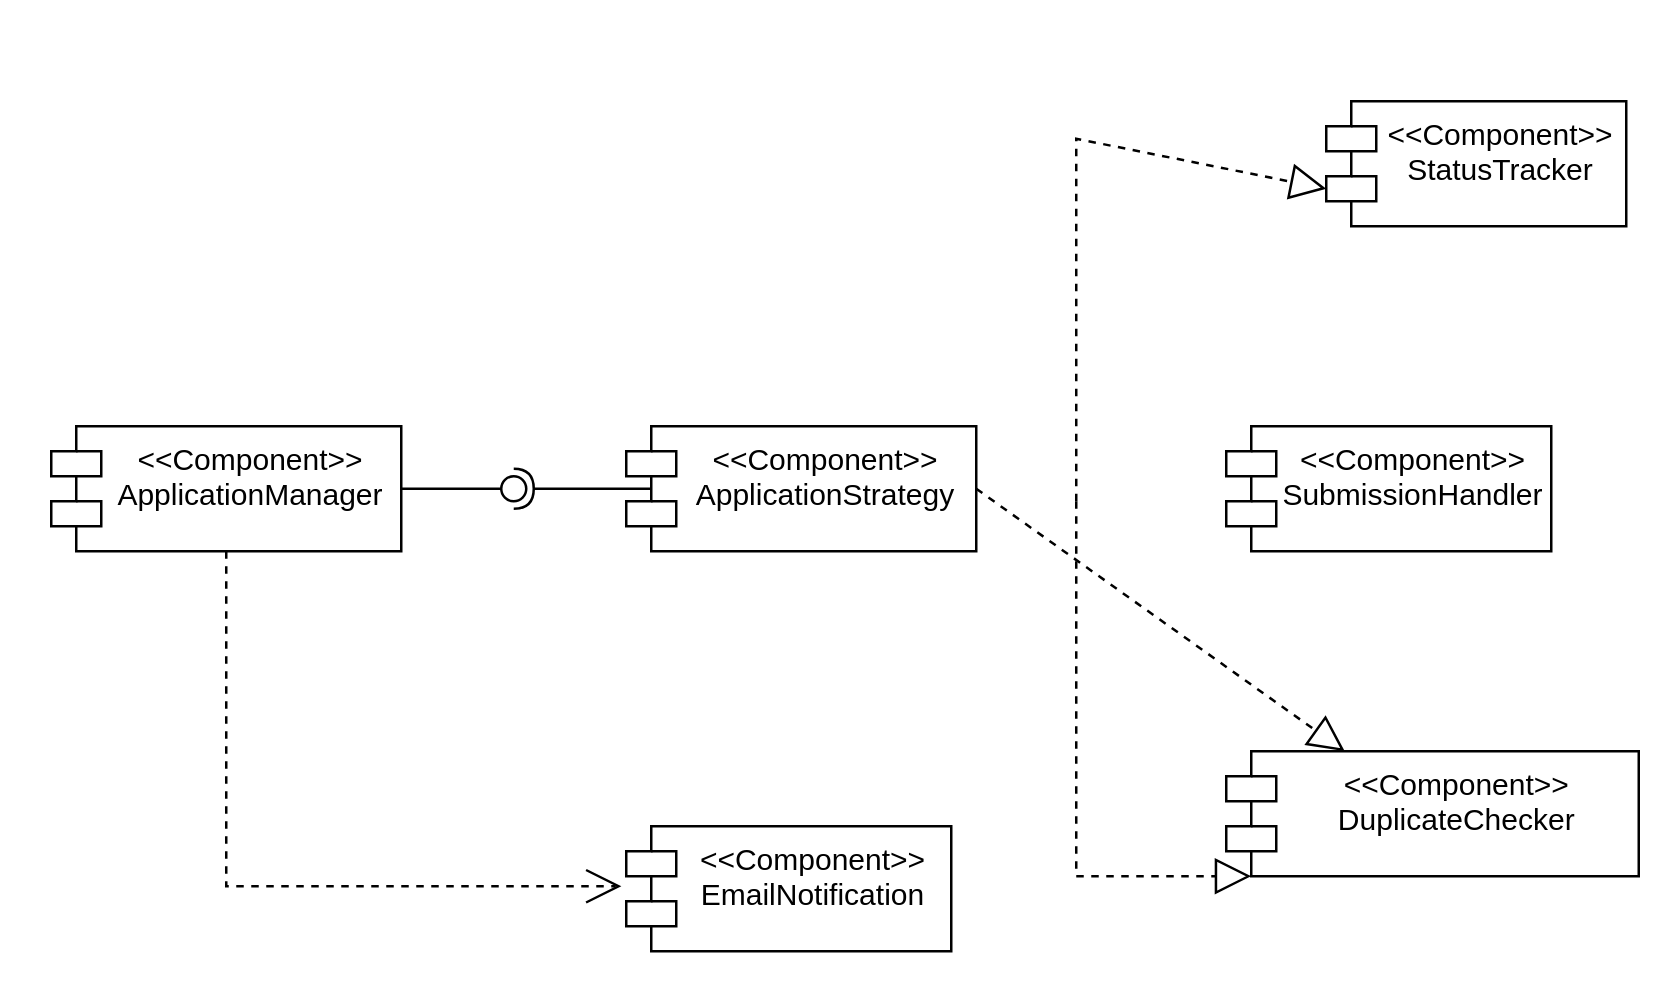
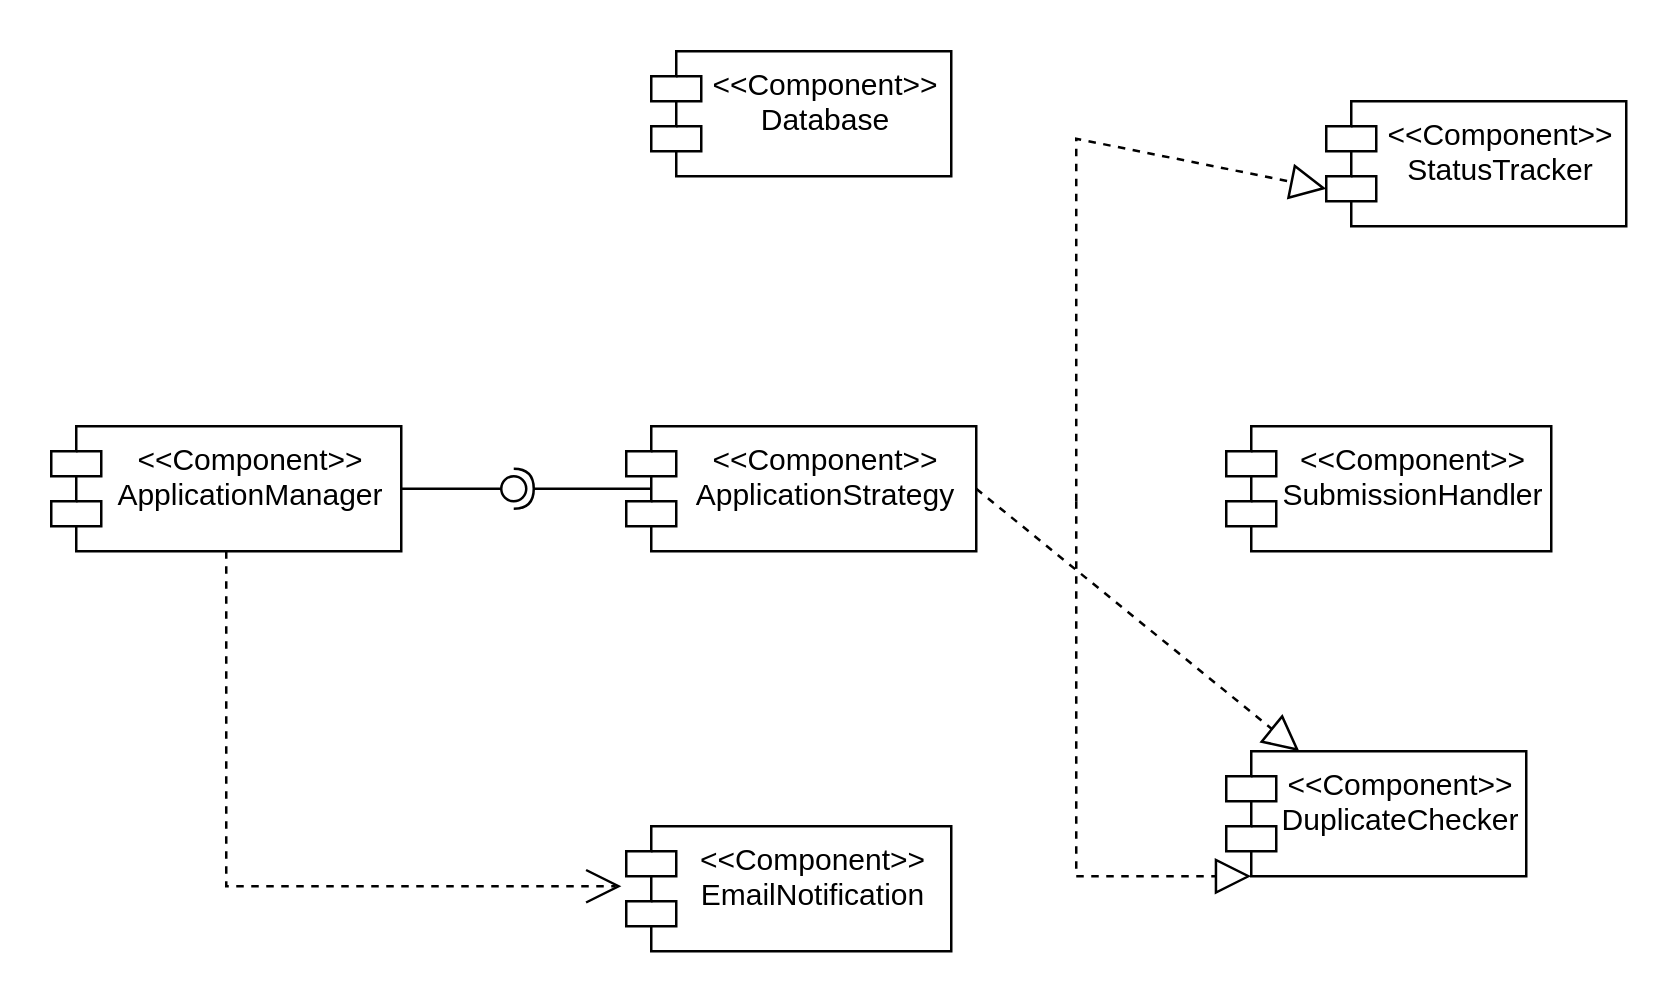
none -> (801, 114)
(1433, 814) -> (1376, 814)
